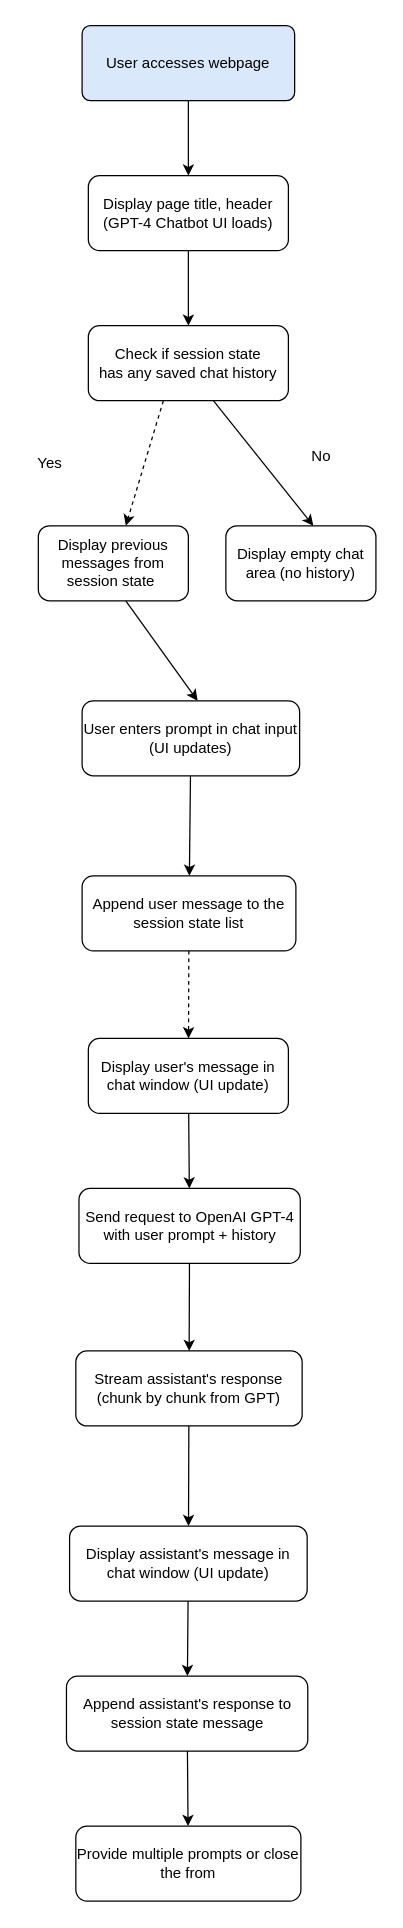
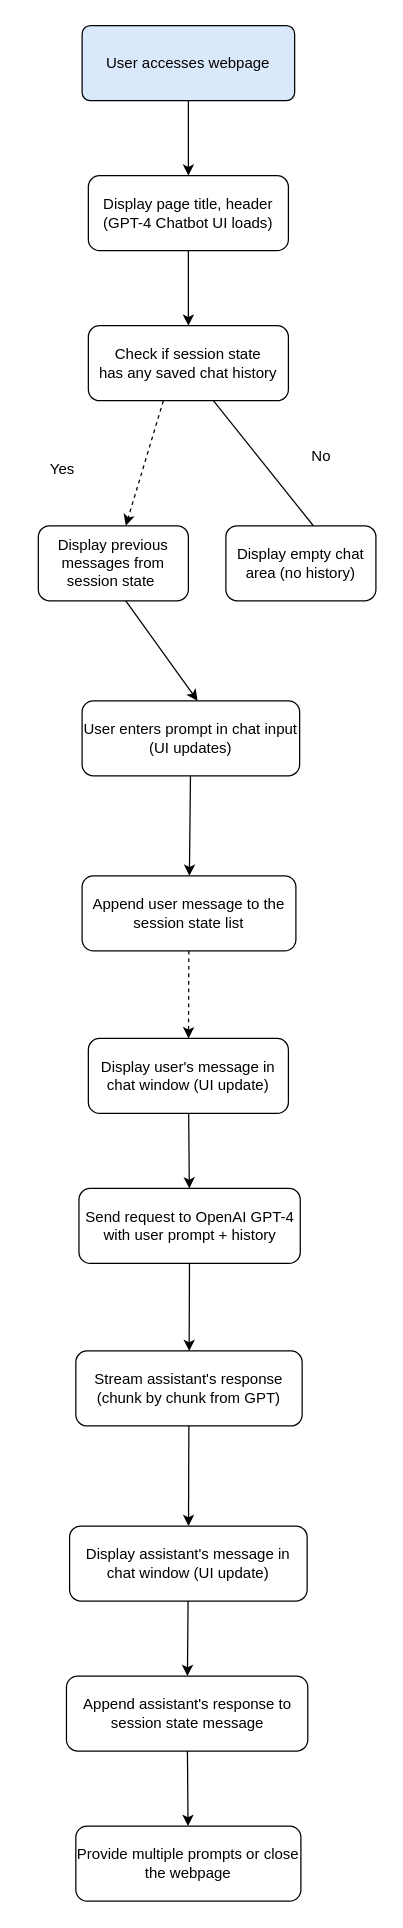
(50, 463) -> (63, 469)
(307, 518) -> (309, 520)
(188, 1863) -> (188, 1863)
